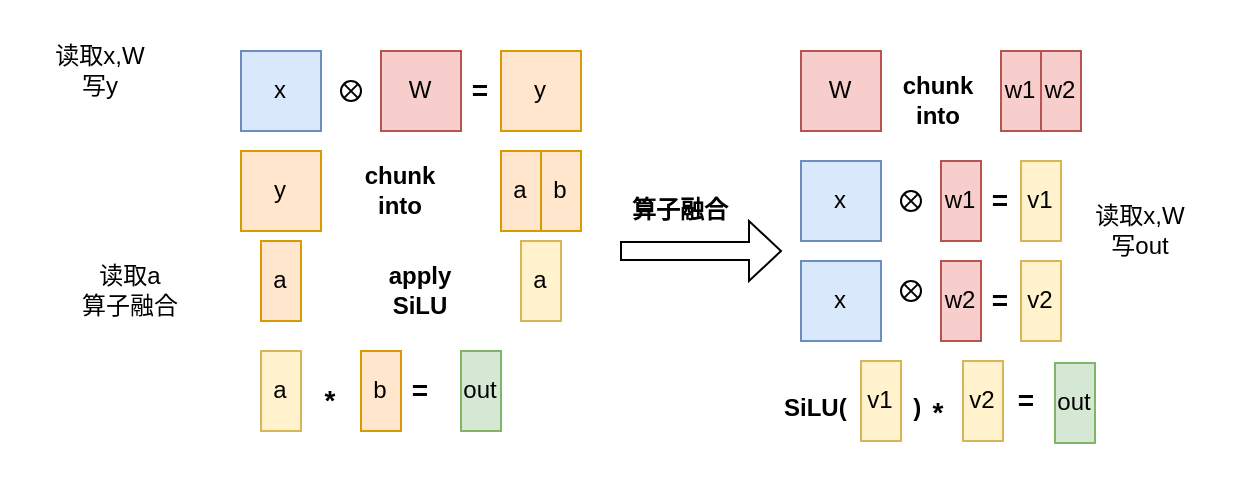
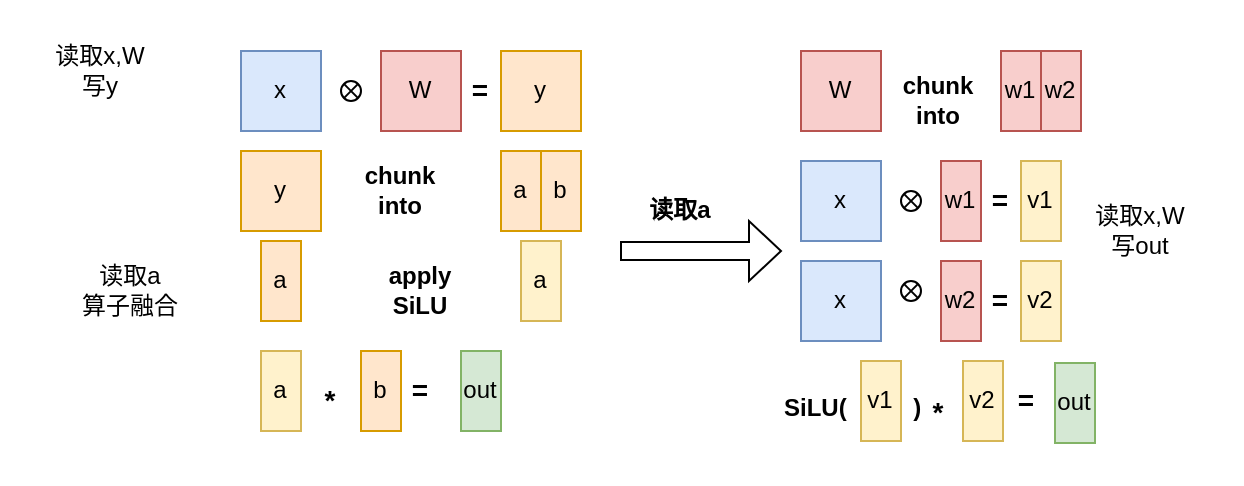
(681, 211) -> (681, 211)
